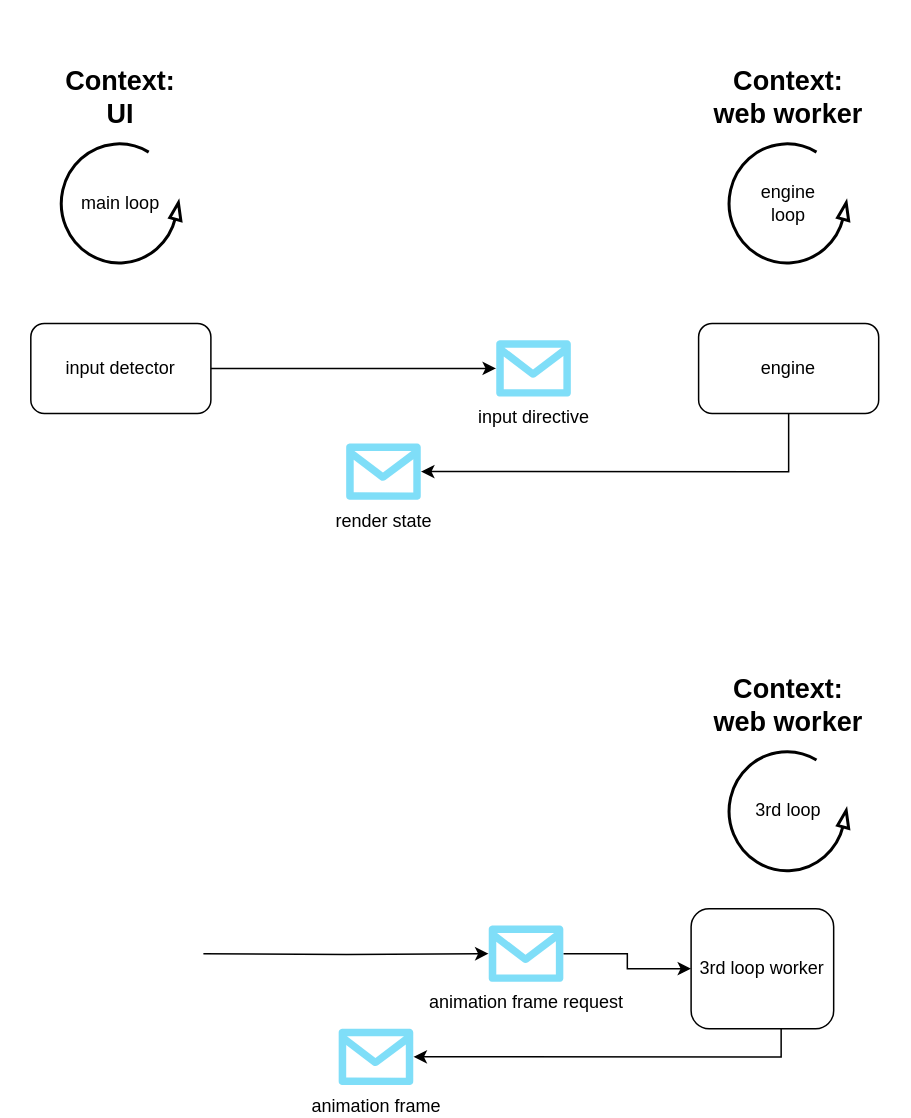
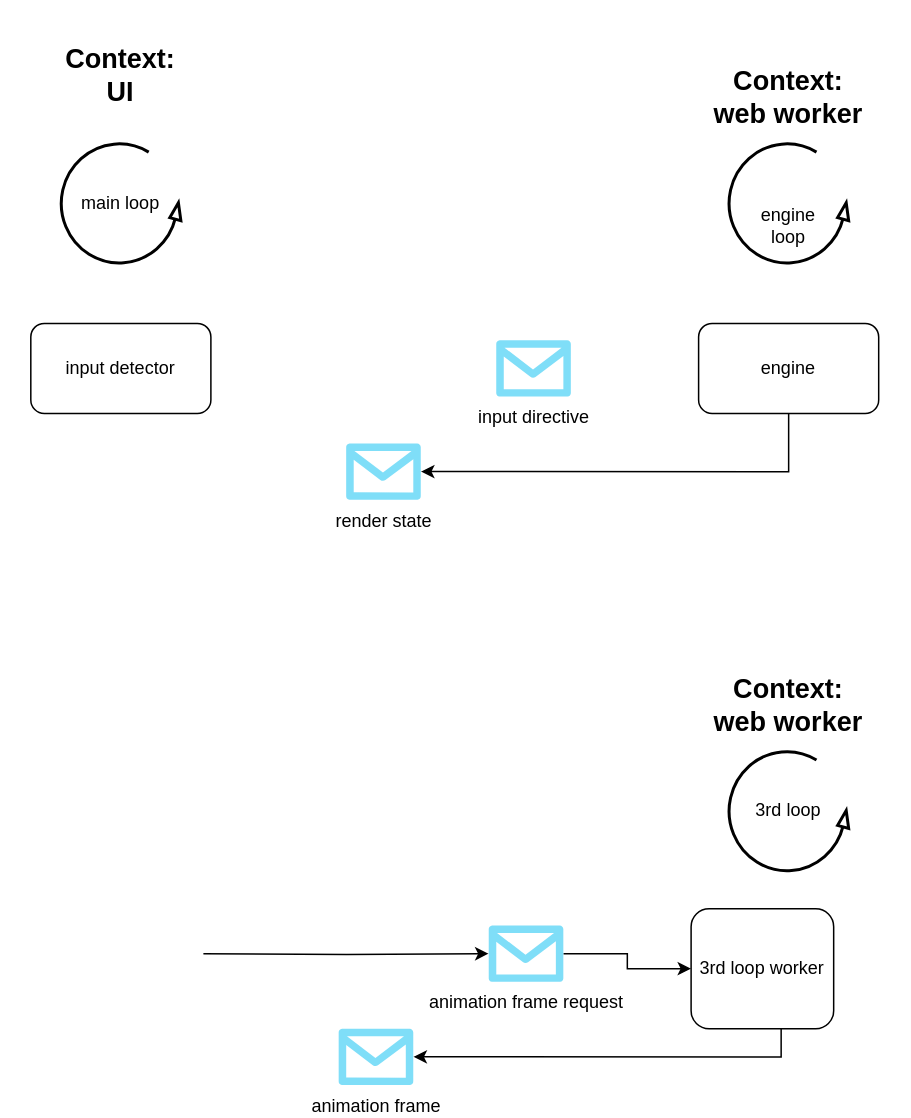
(121, 98) -> (121, 76)
(788, 203) -> (788, 226)
(348, 368) -> none
